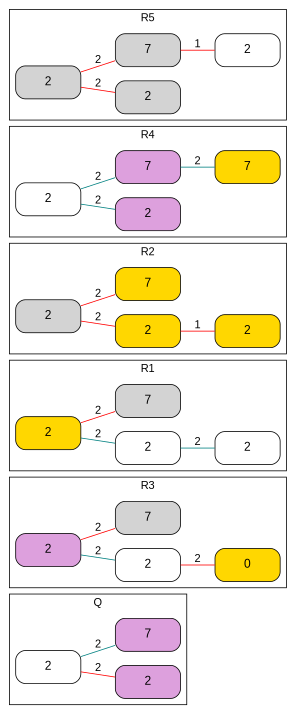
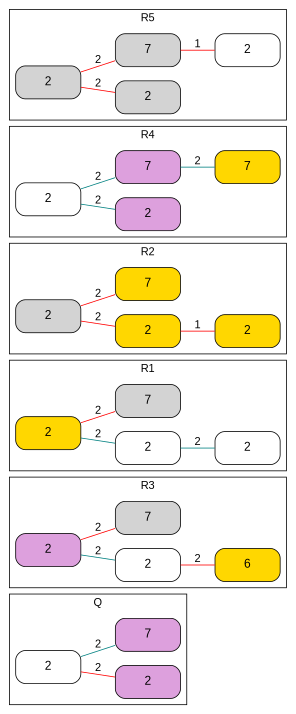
(248, 565) -> (248, 565)
